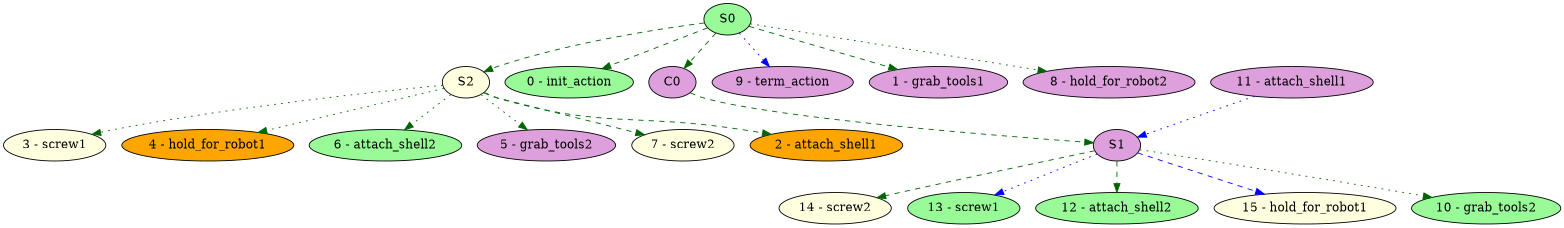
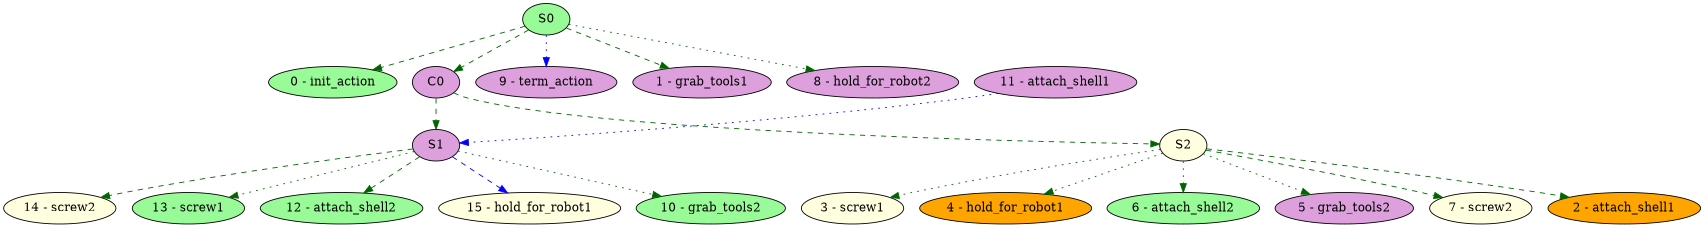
(597, 41) -> (801, 132)
(1050, 173) -> (326, 173)
